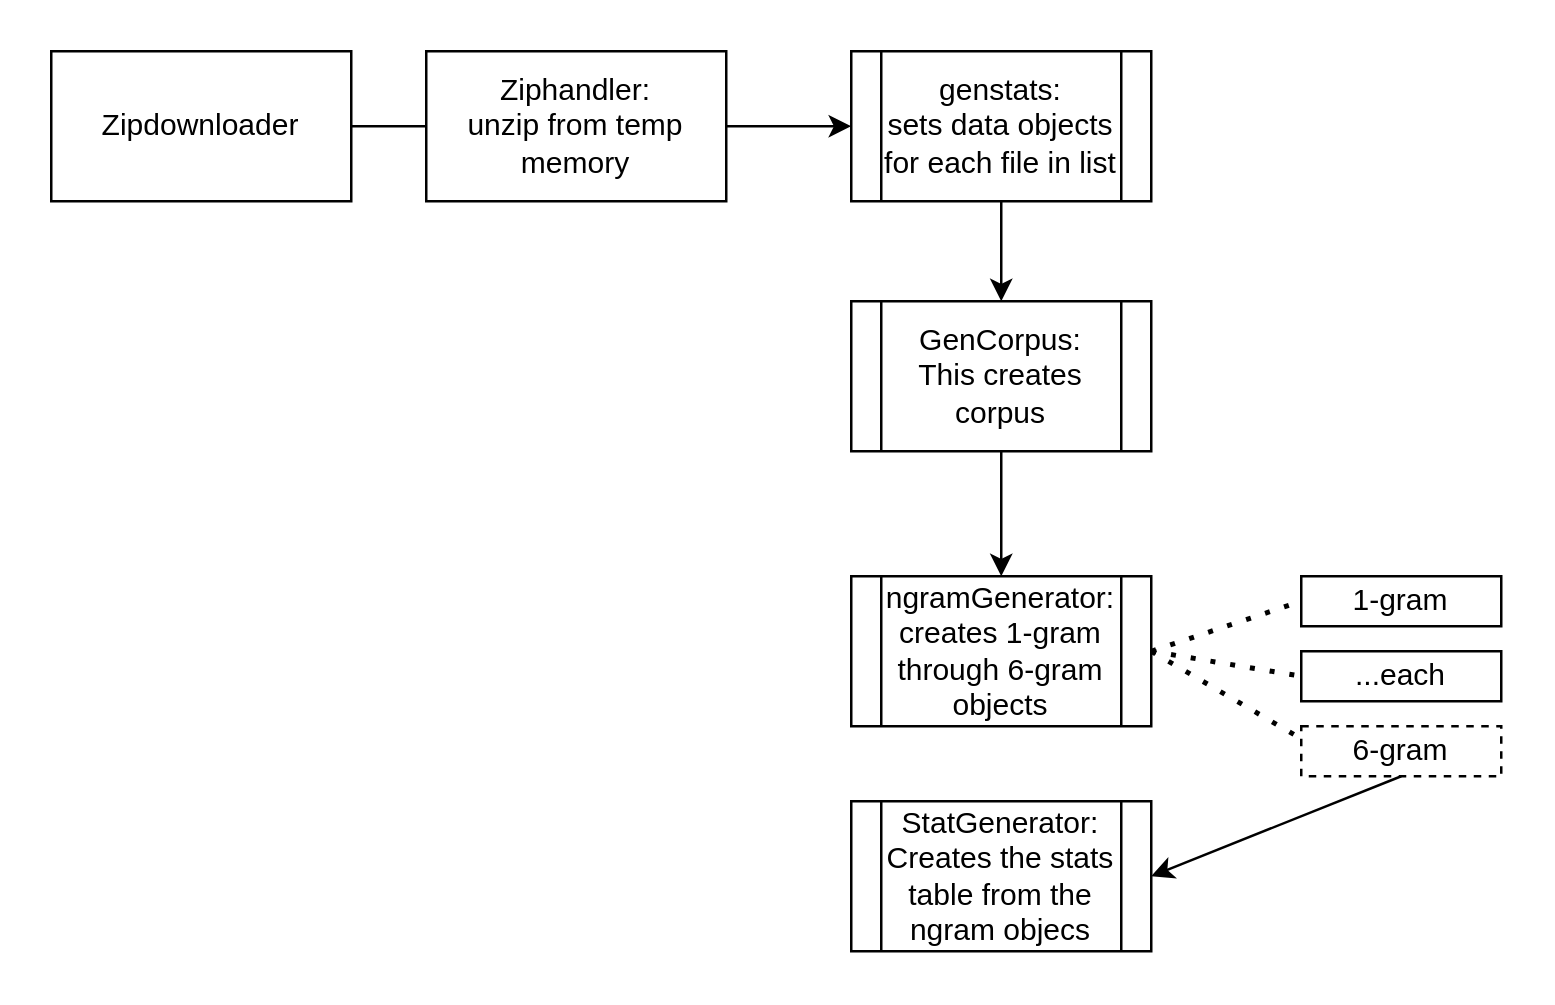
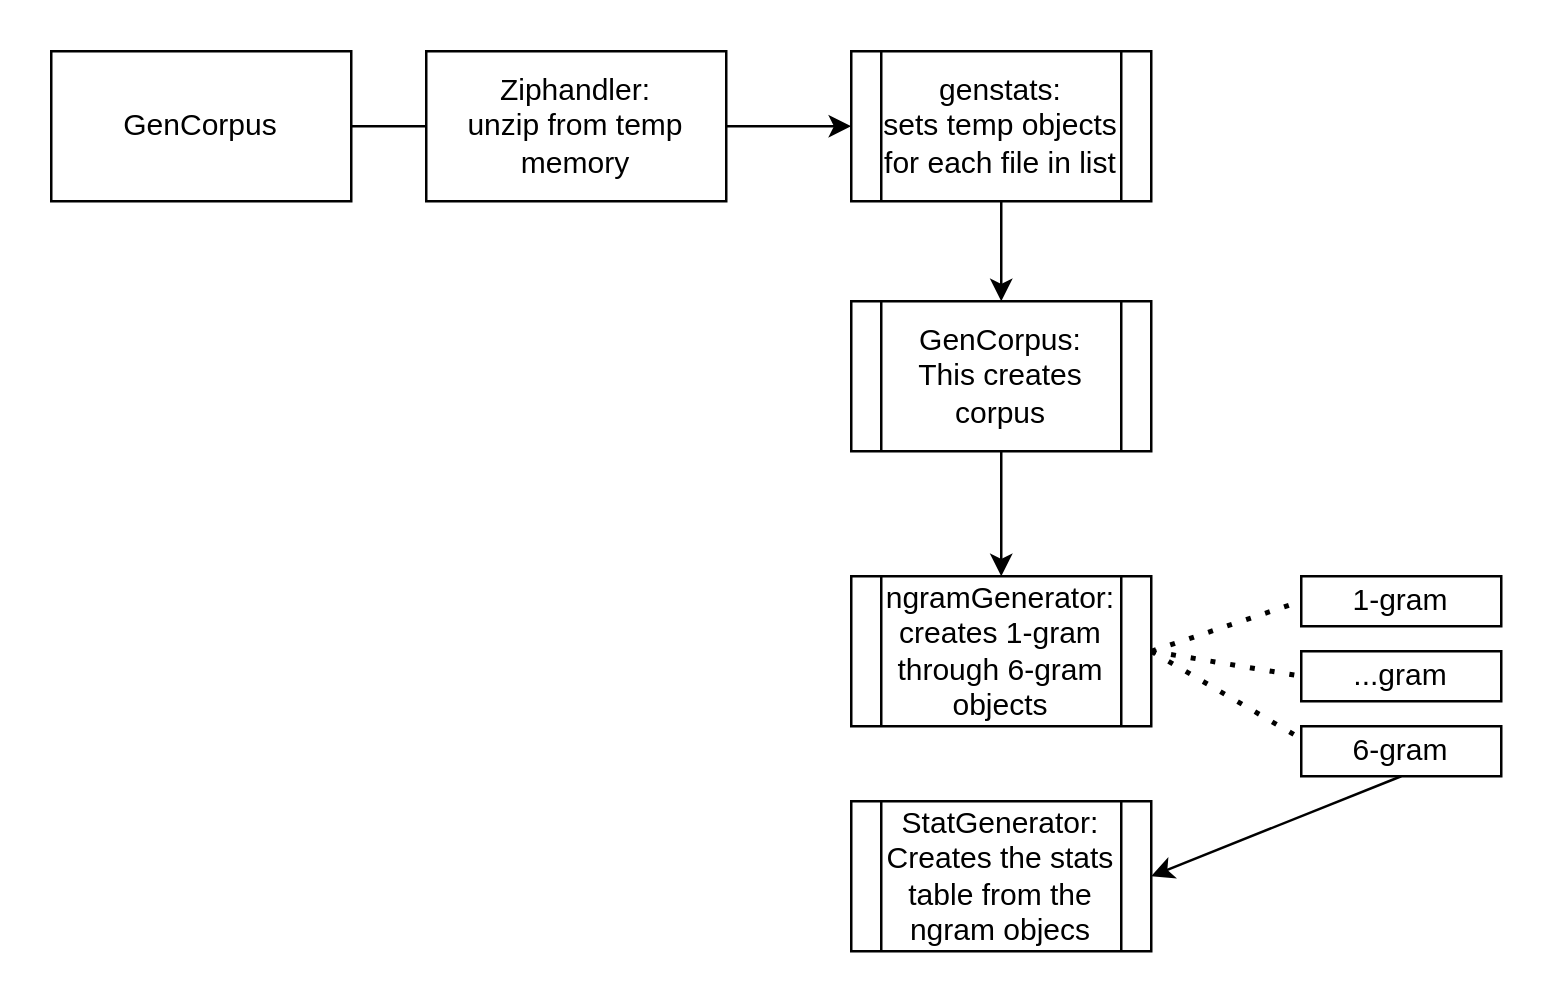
(201, 126) -> (201, 126)
(1001, 126) -> (1001, 126)
(1401, 676) -> (1401, 676)
(1401, 751) -> (1401, 751)
